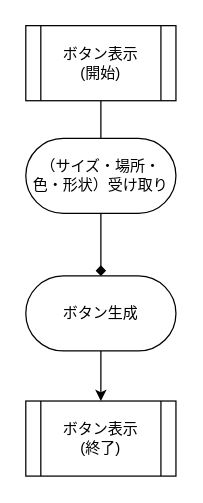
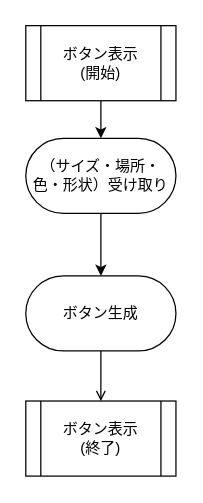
(101, 131) -> (101, 128)
(101, 265) -> (101, 266)
(101, 391) -> (101, 392)
